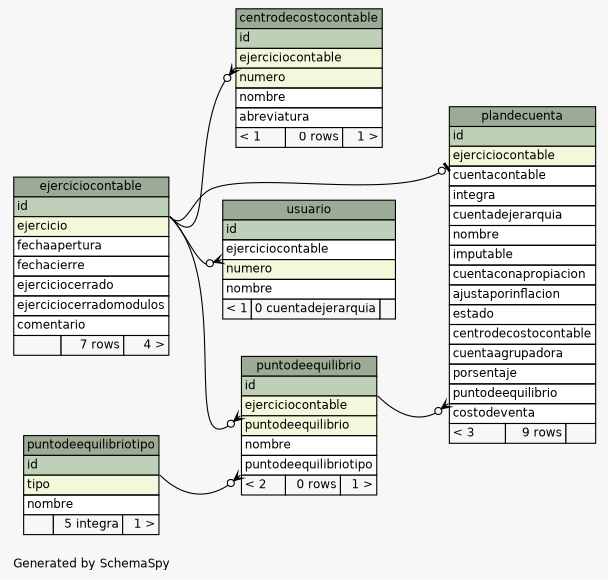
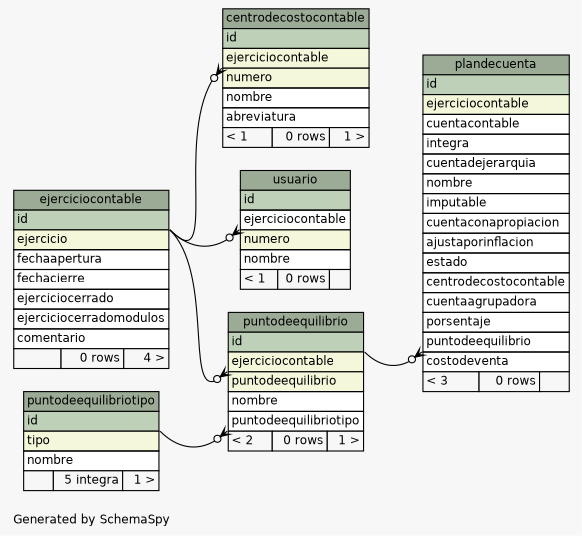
(298, 183) -> none
(316, 309) -> (306, 279)
(100, 345) -> (100, 358)
(542, 433) -> (516, 381)
